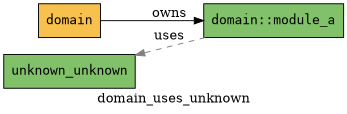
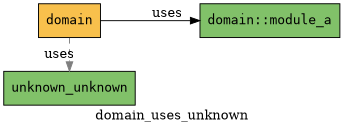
(169, 14) -> (168, 14)
(175, 45) -> (69, 50)
